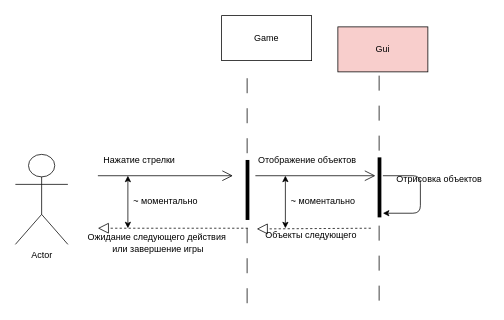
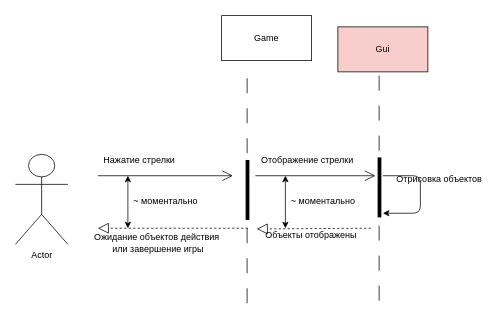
(308, 160) -> (308, 160)
(311, 235) -> (311, 235)
(158, 243) -> (158, 243)
